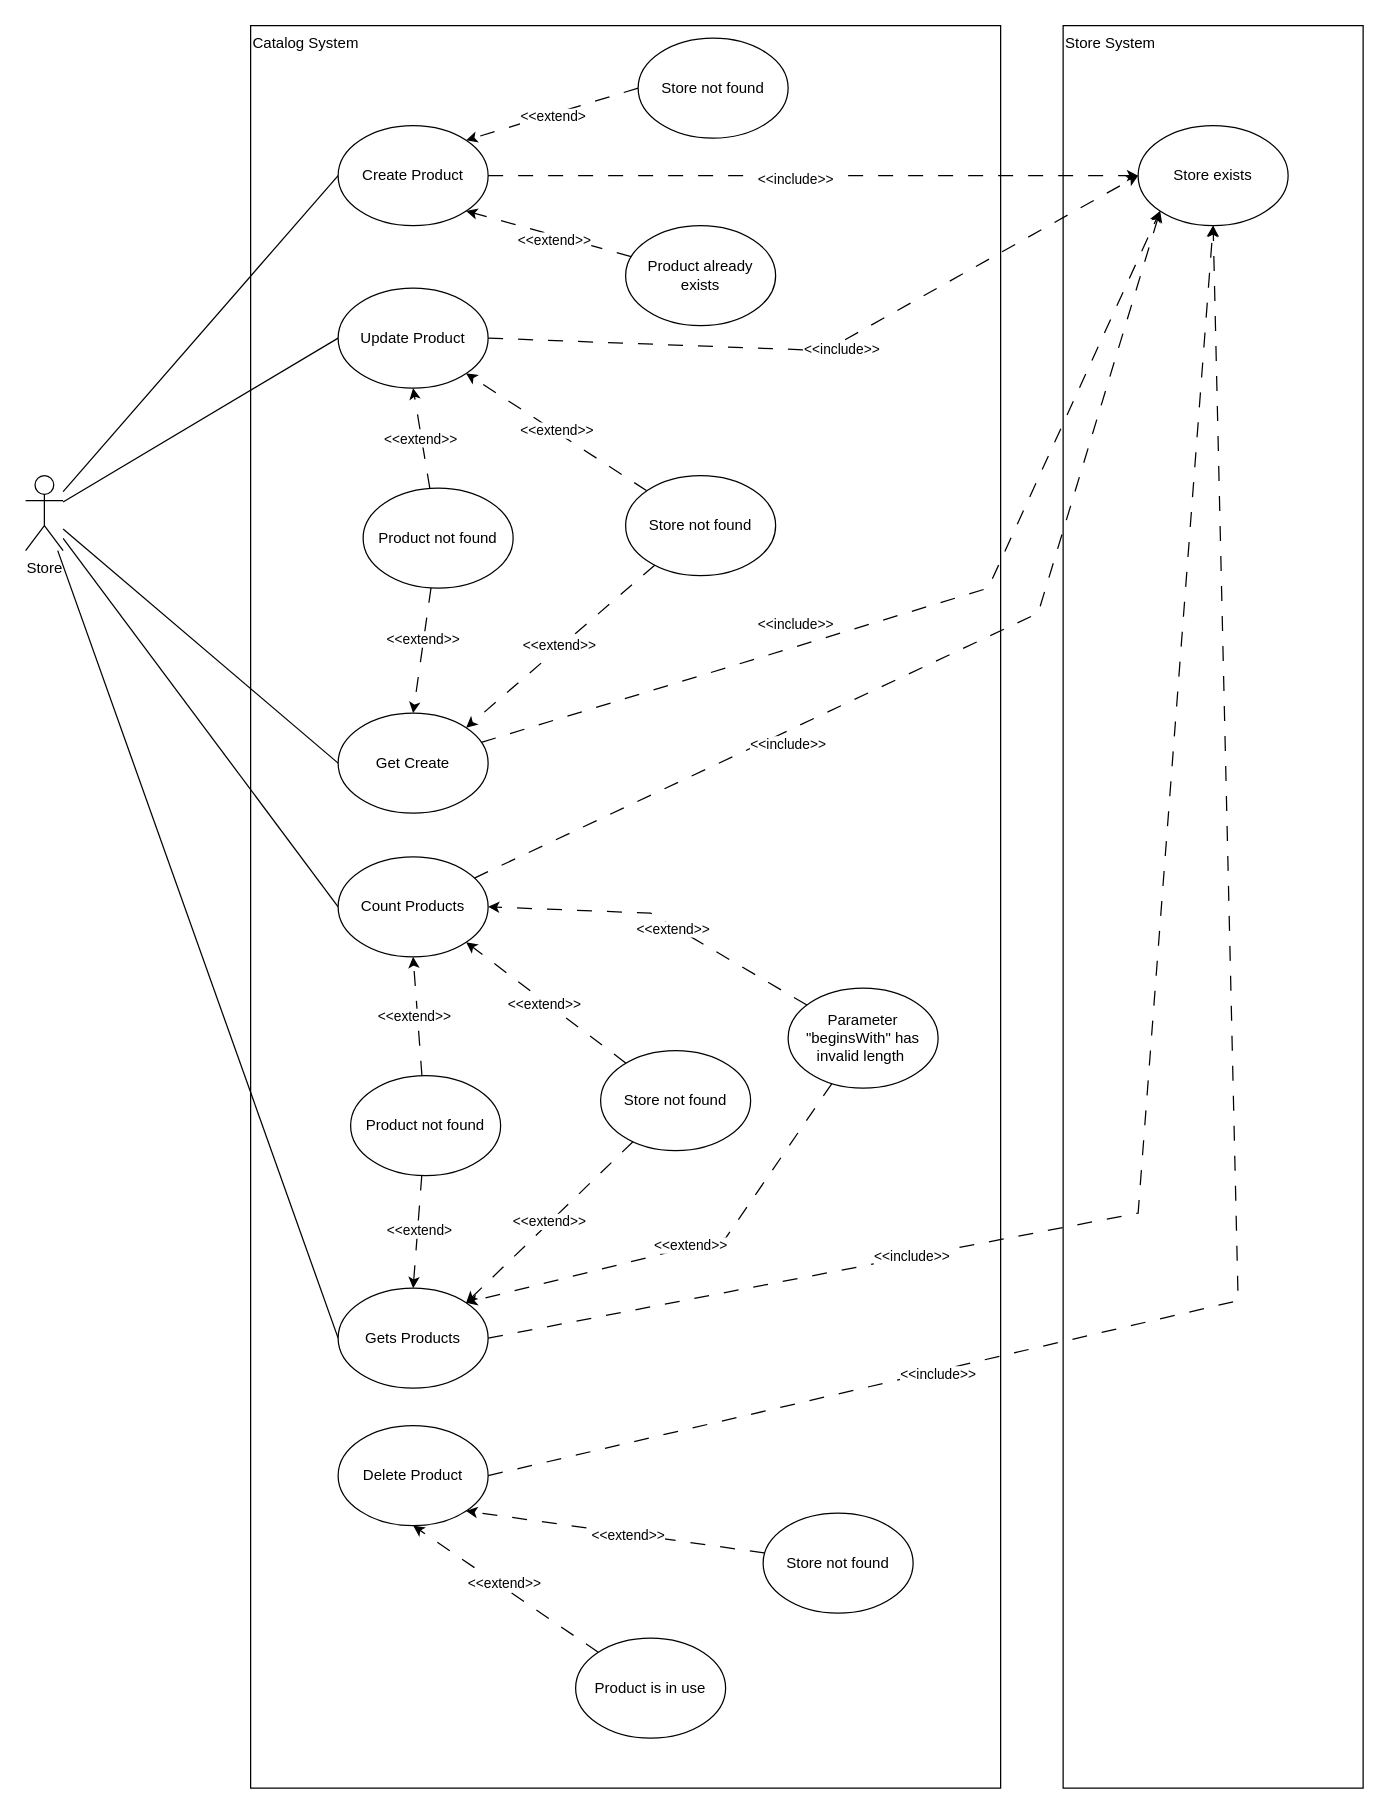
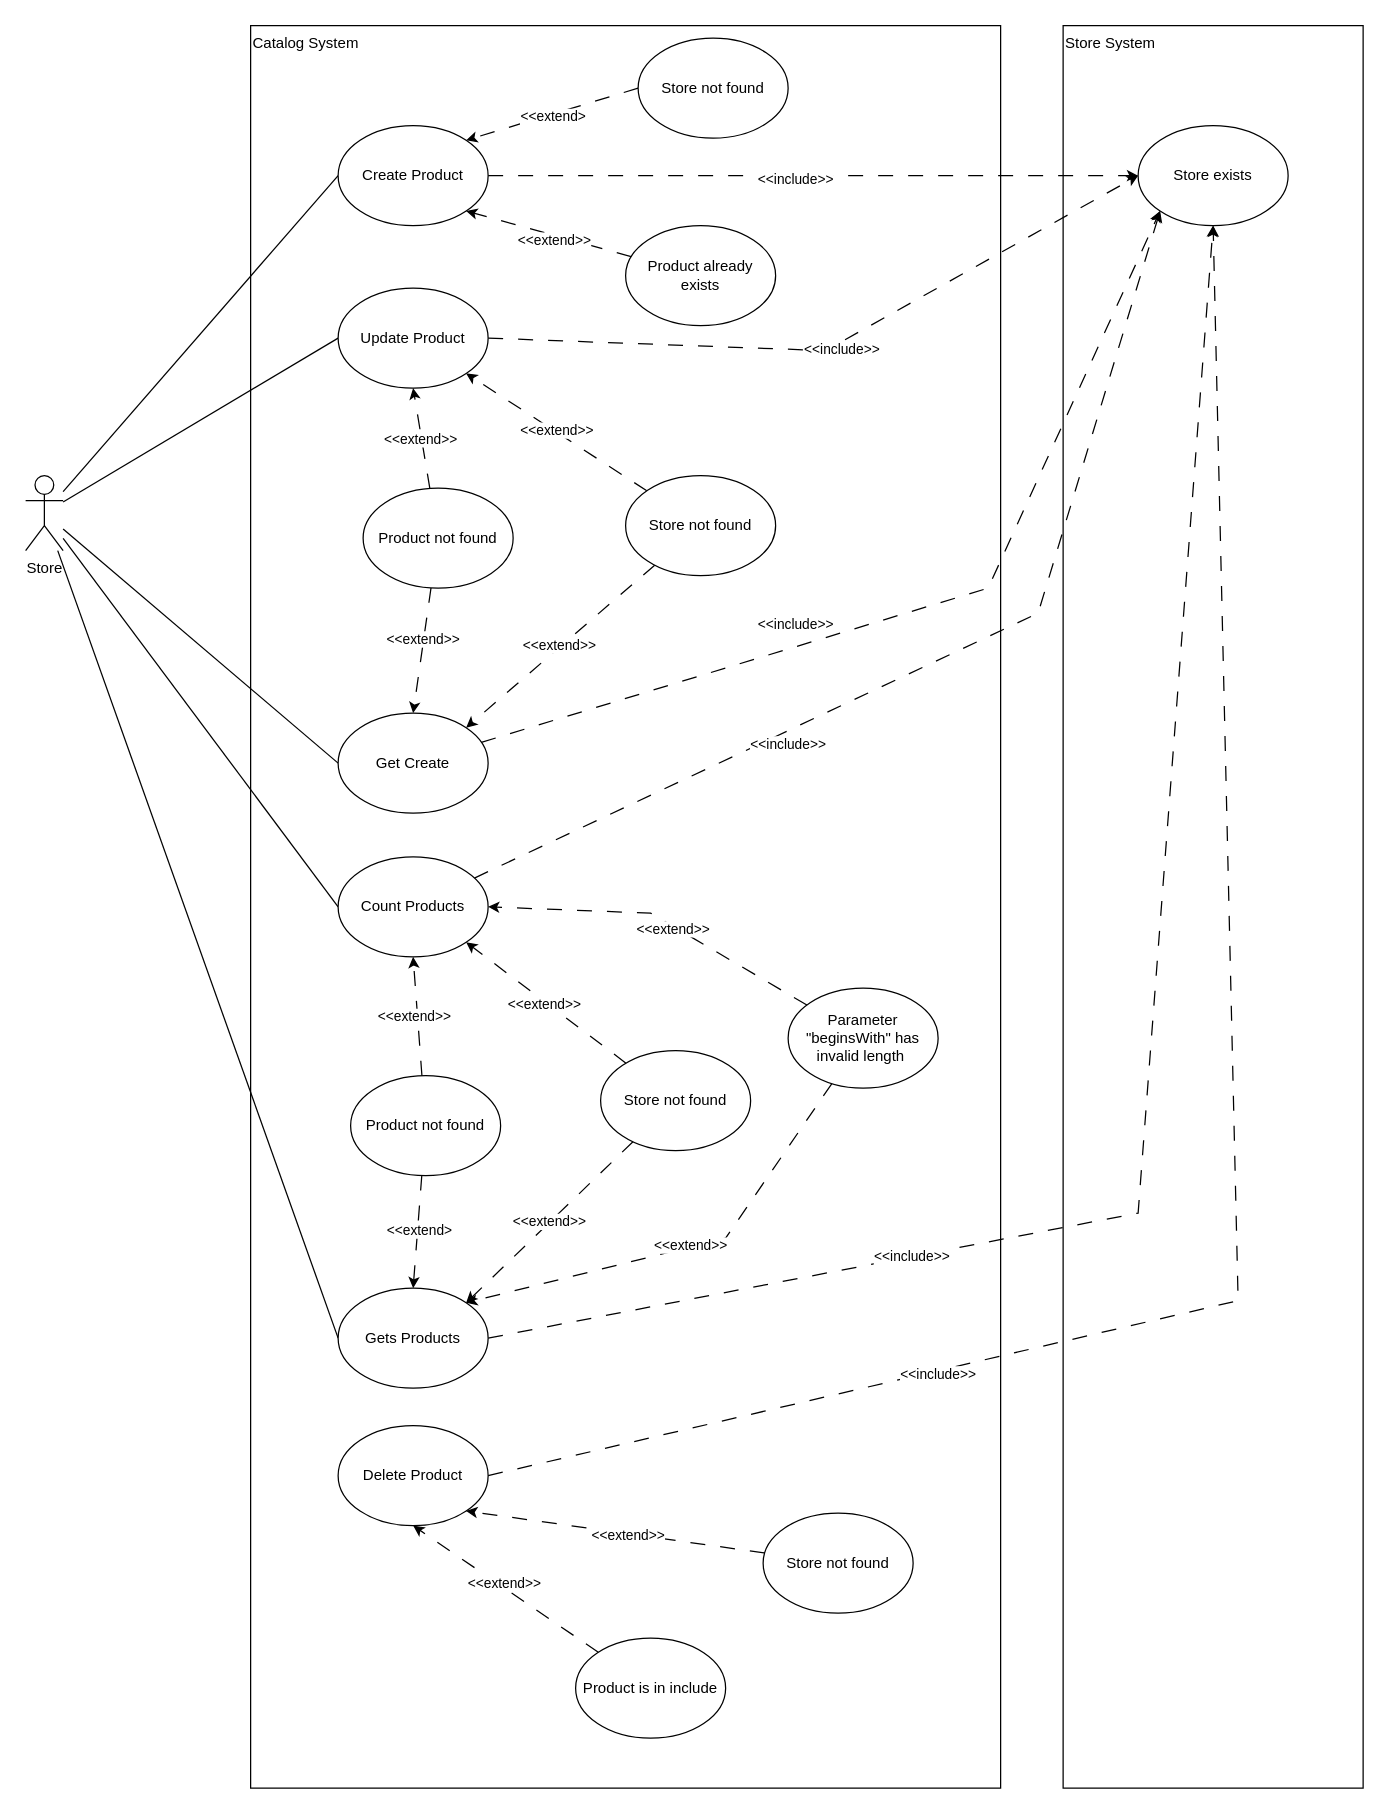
(651, 1688) -> (651, 1688)
